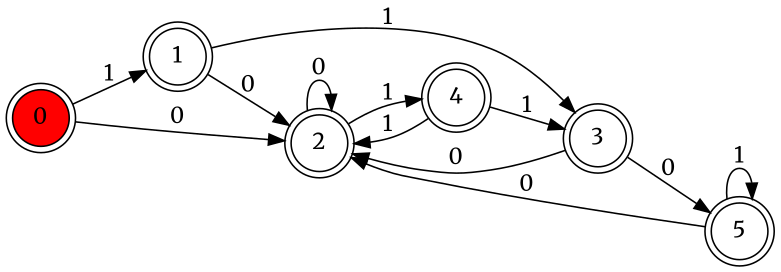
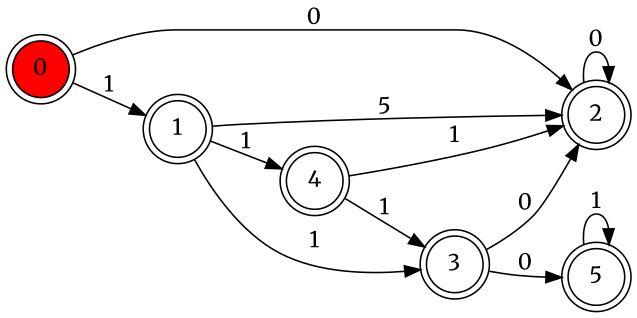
(249, 86) -> (385, 108)
(376, 109) -> (239, 152)
(535, 200) -> none
